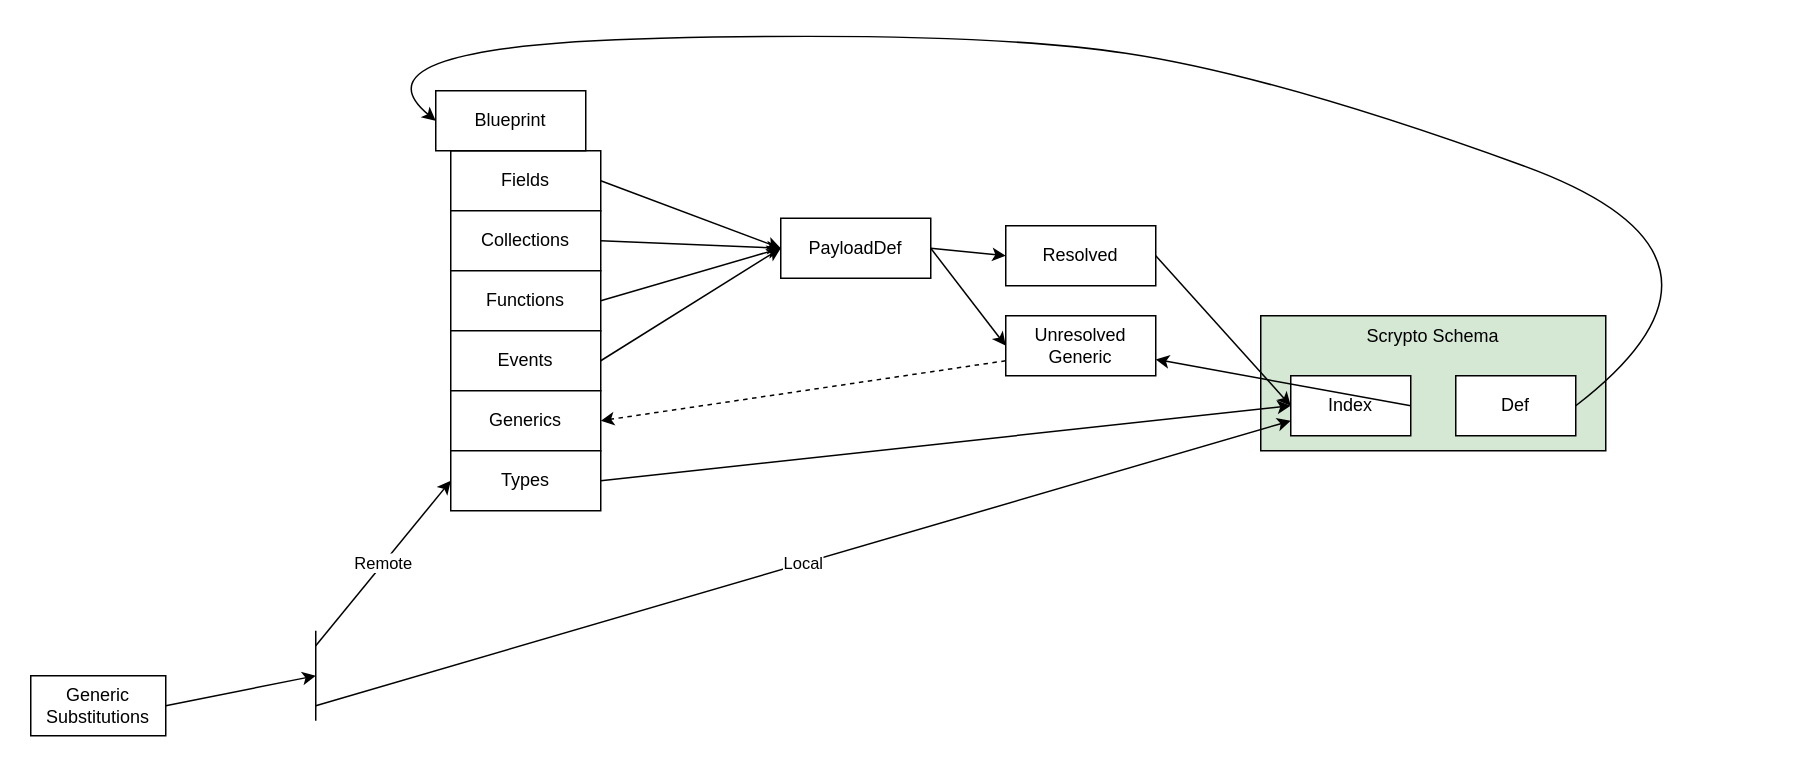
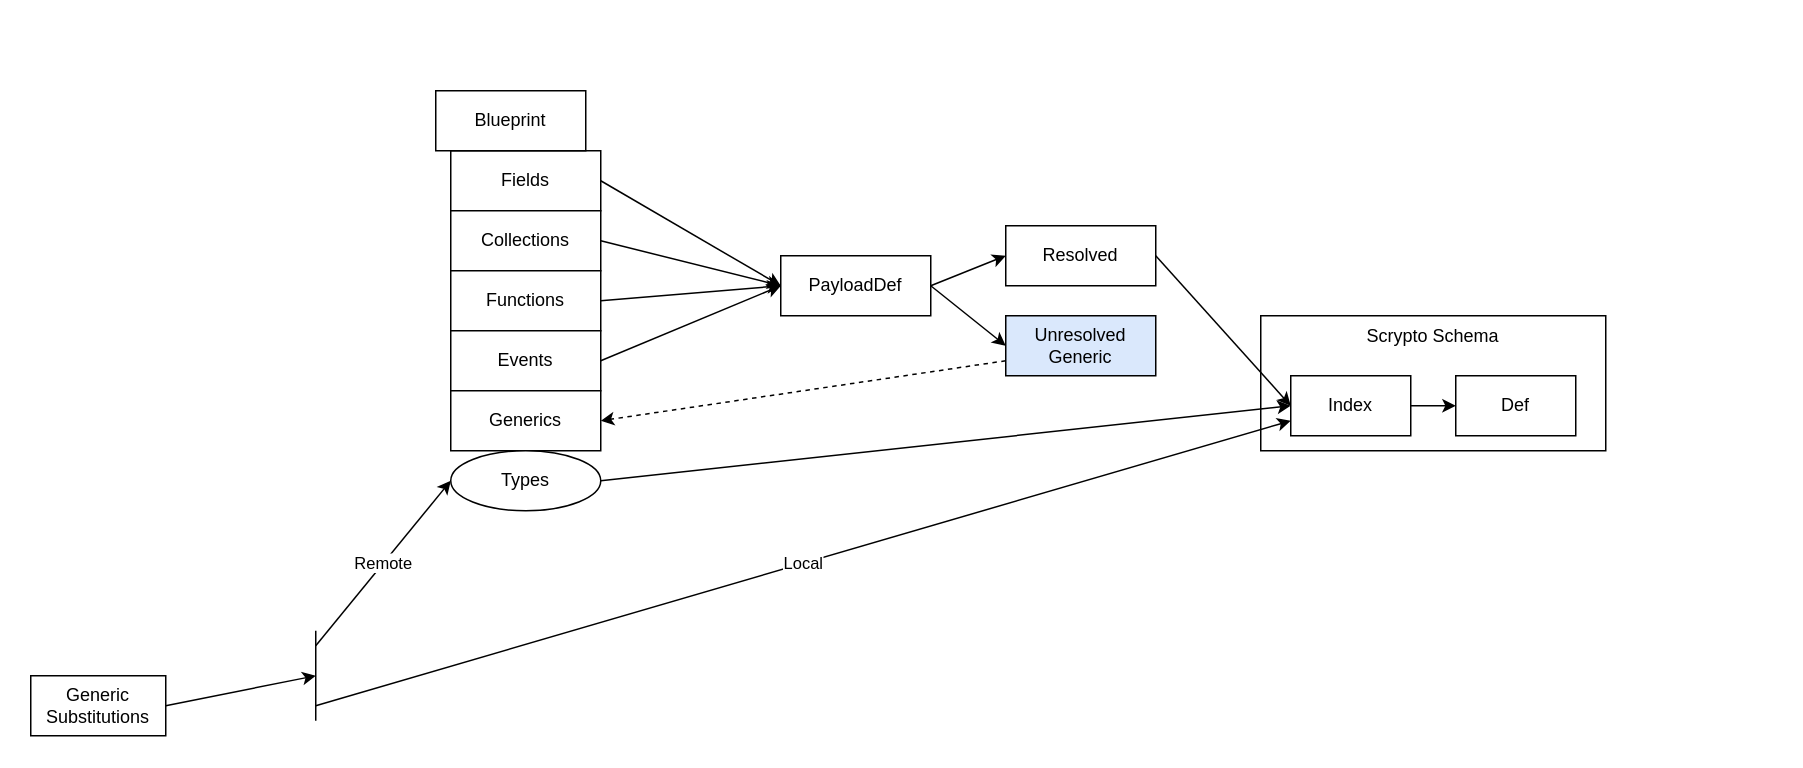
(1125, 53) -> none
(856, 248) -> (856, 286)
(1081, 346) -> (1081, 346)
(1433, 383) -> (1433, 383)
(1288, 384) -> (1428, 406)
(526, 481) -> (526, 481)
